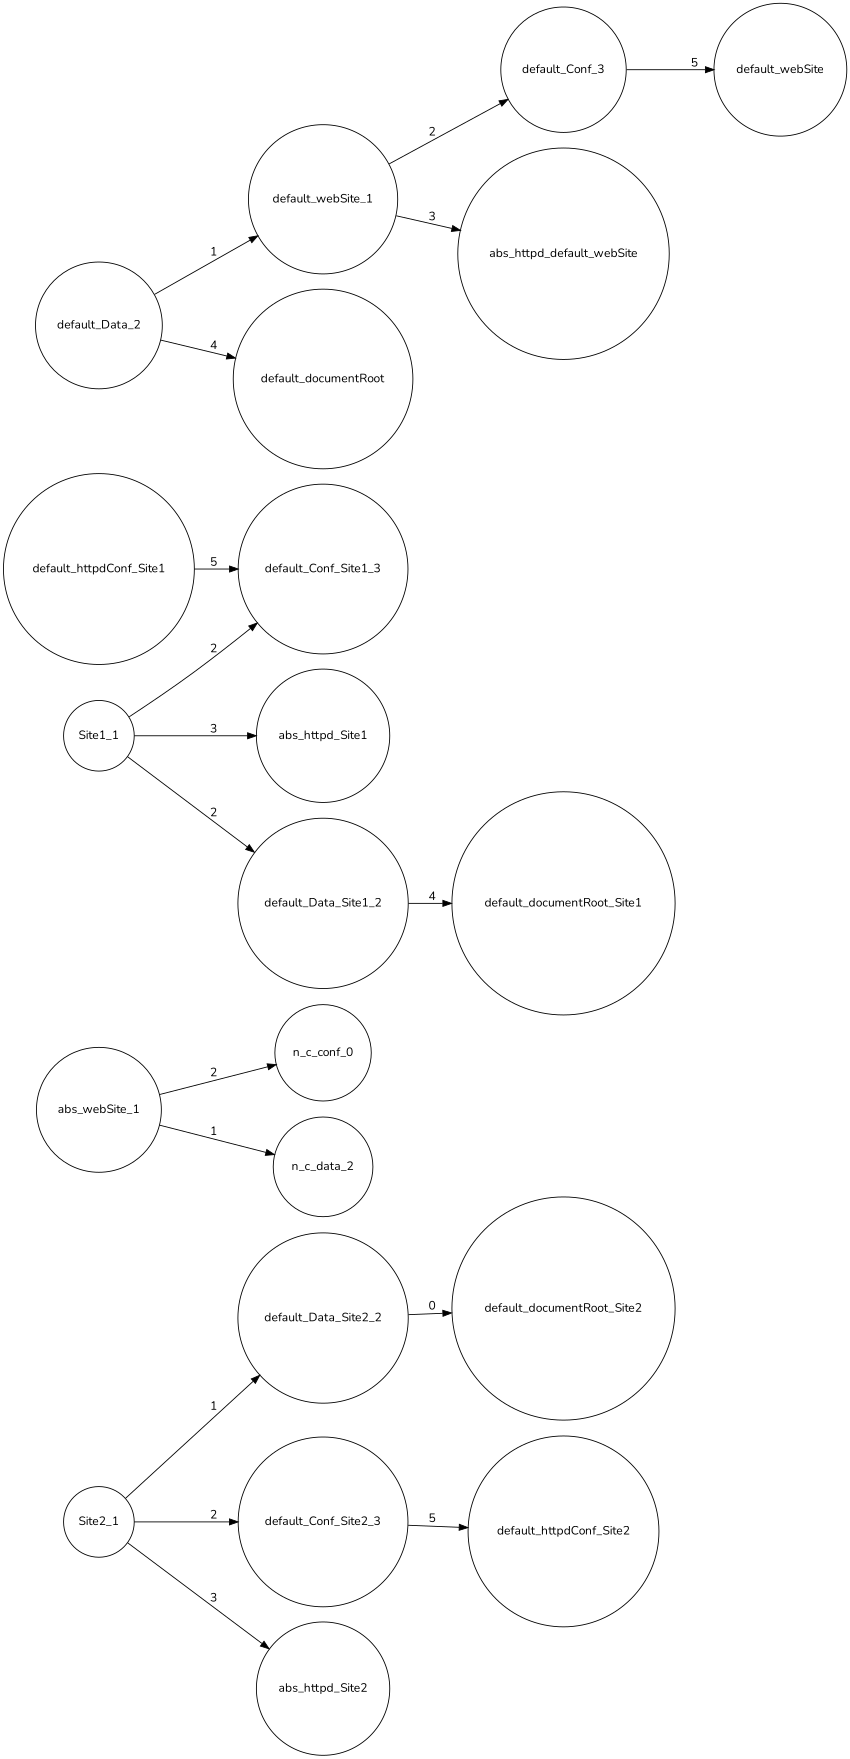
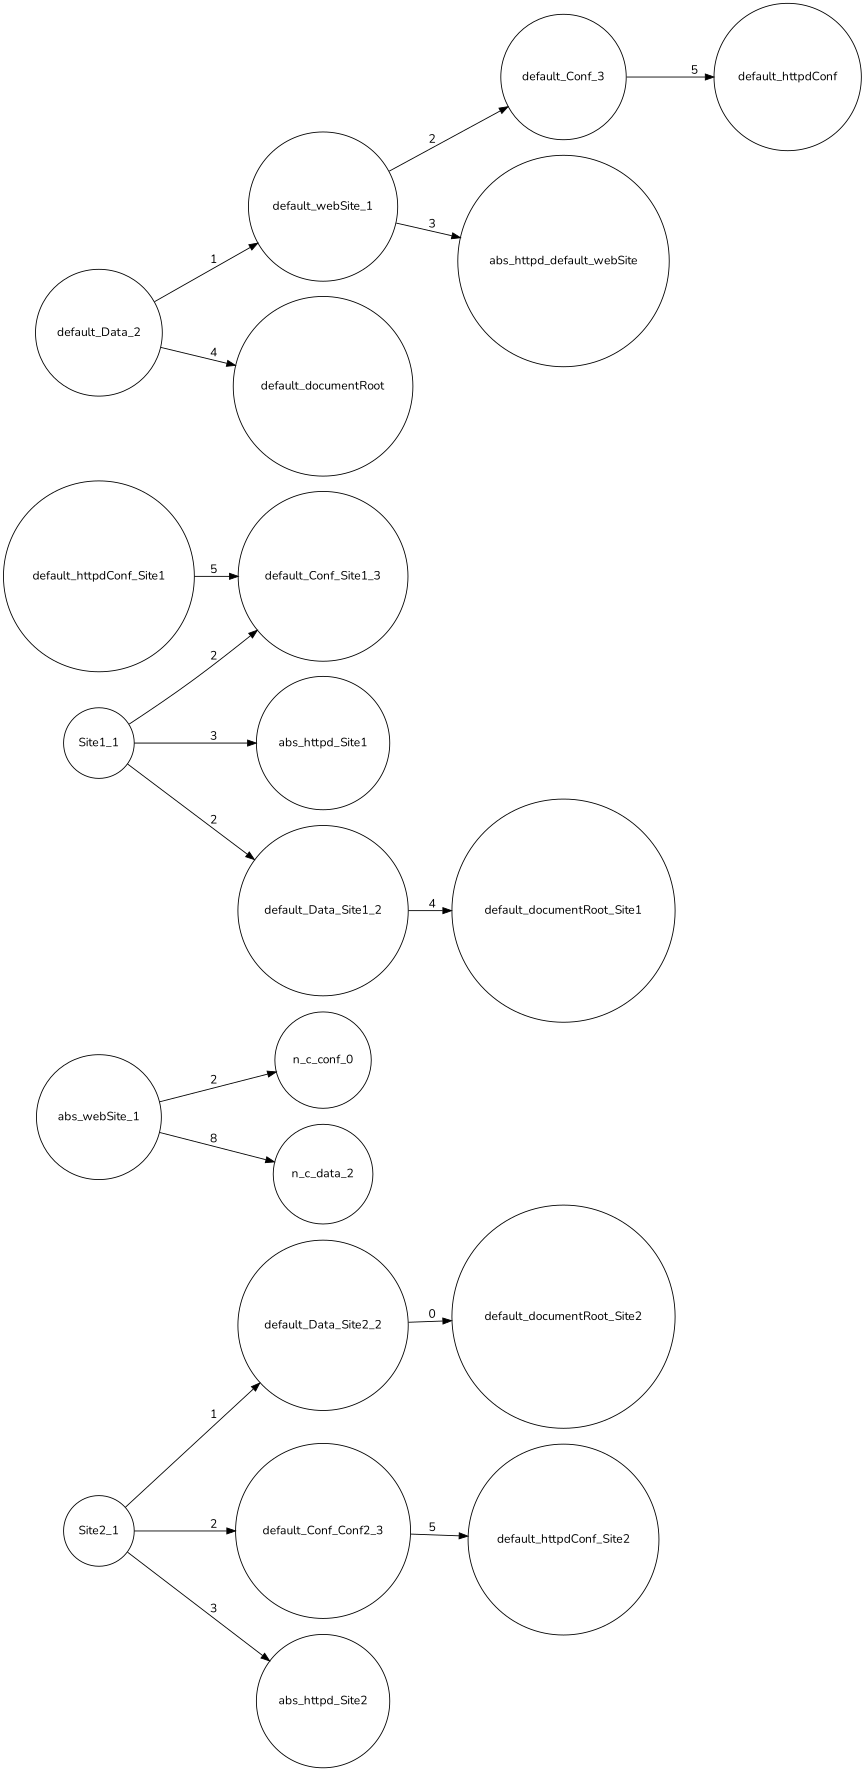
(780, 70) -> (788, 77)
(214, 1132) -> (214, 1139)
(323, 1522) -> (323, 1531)
